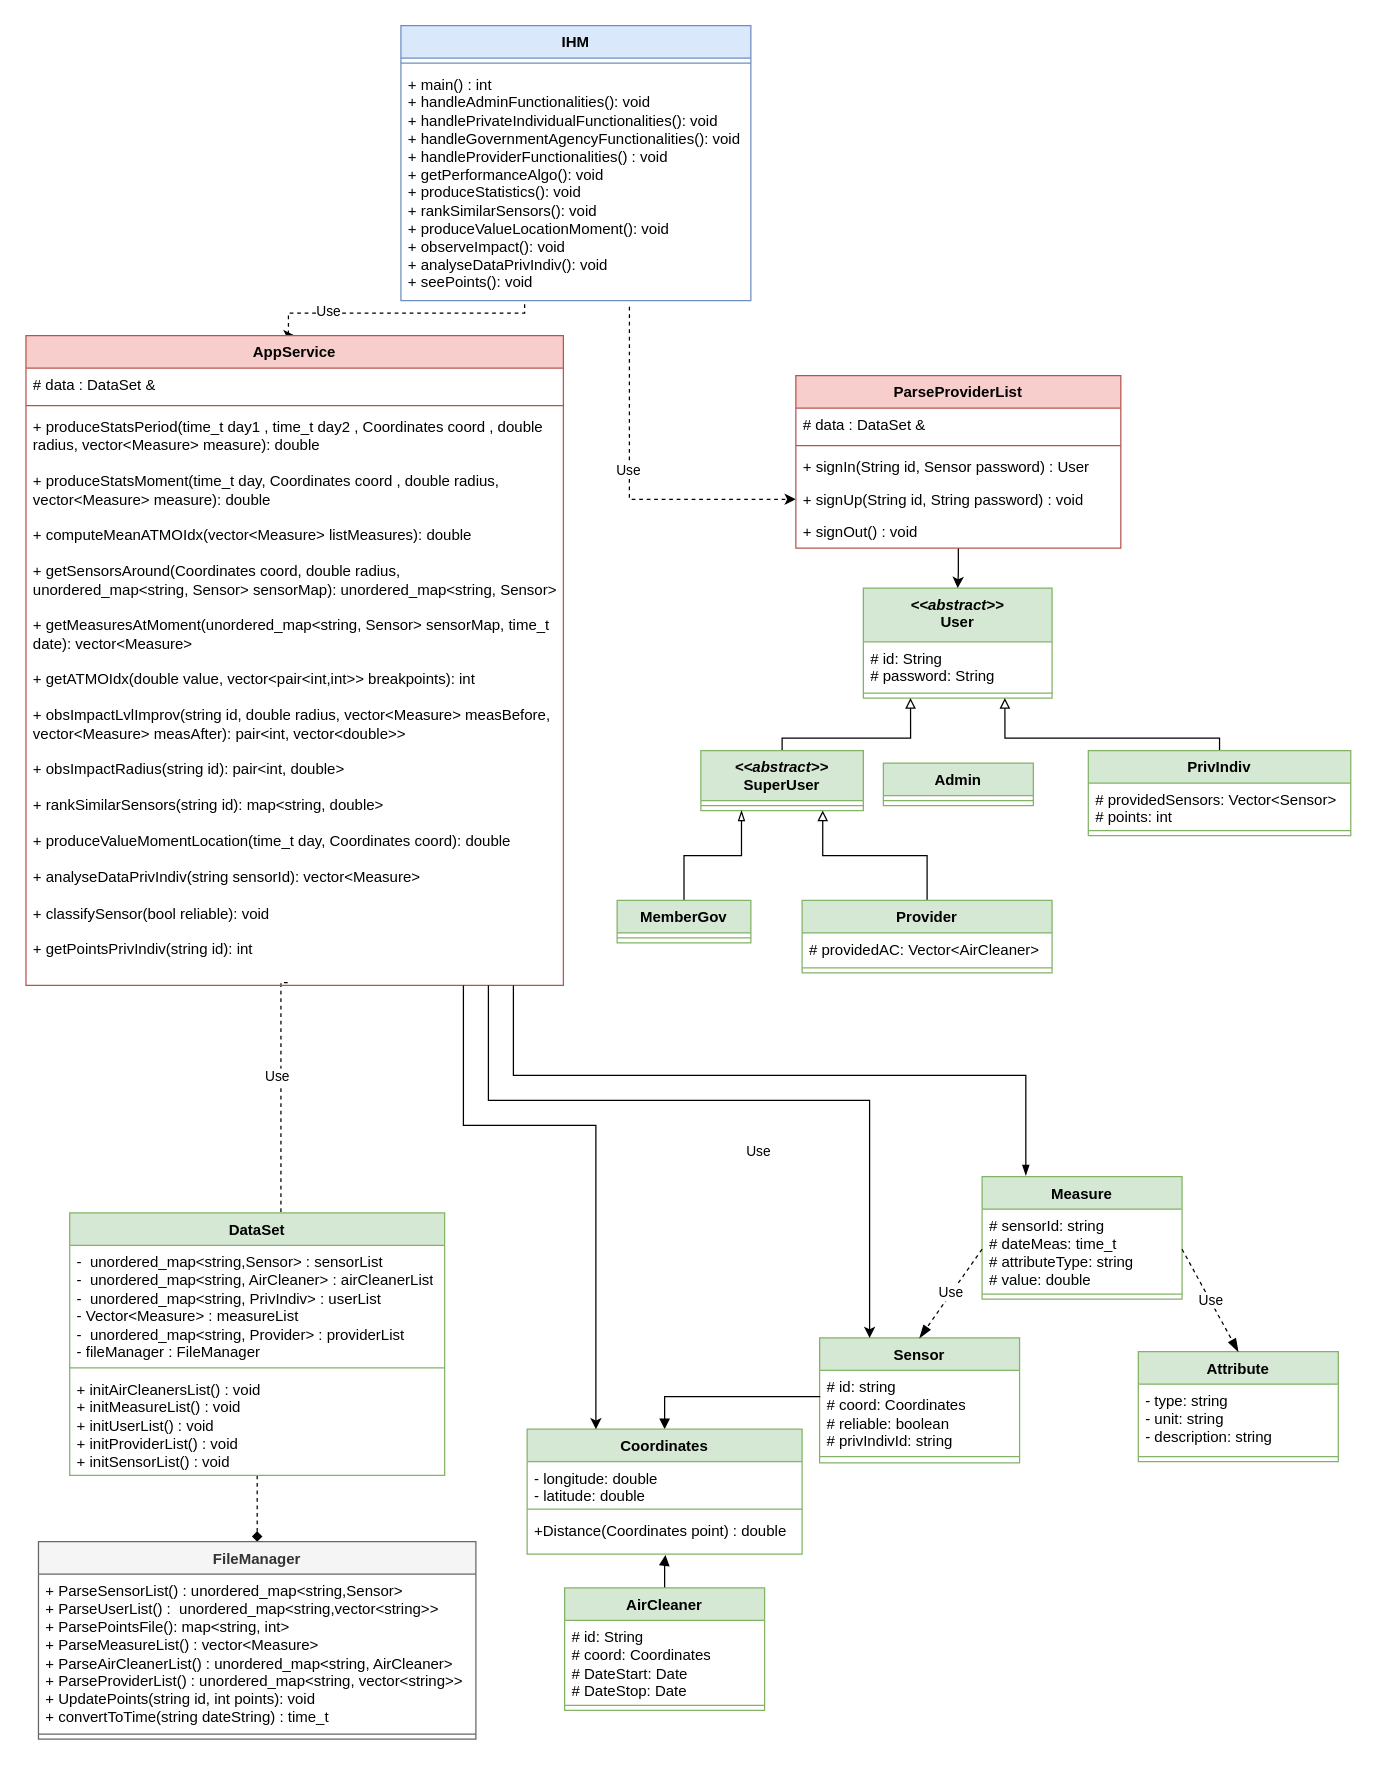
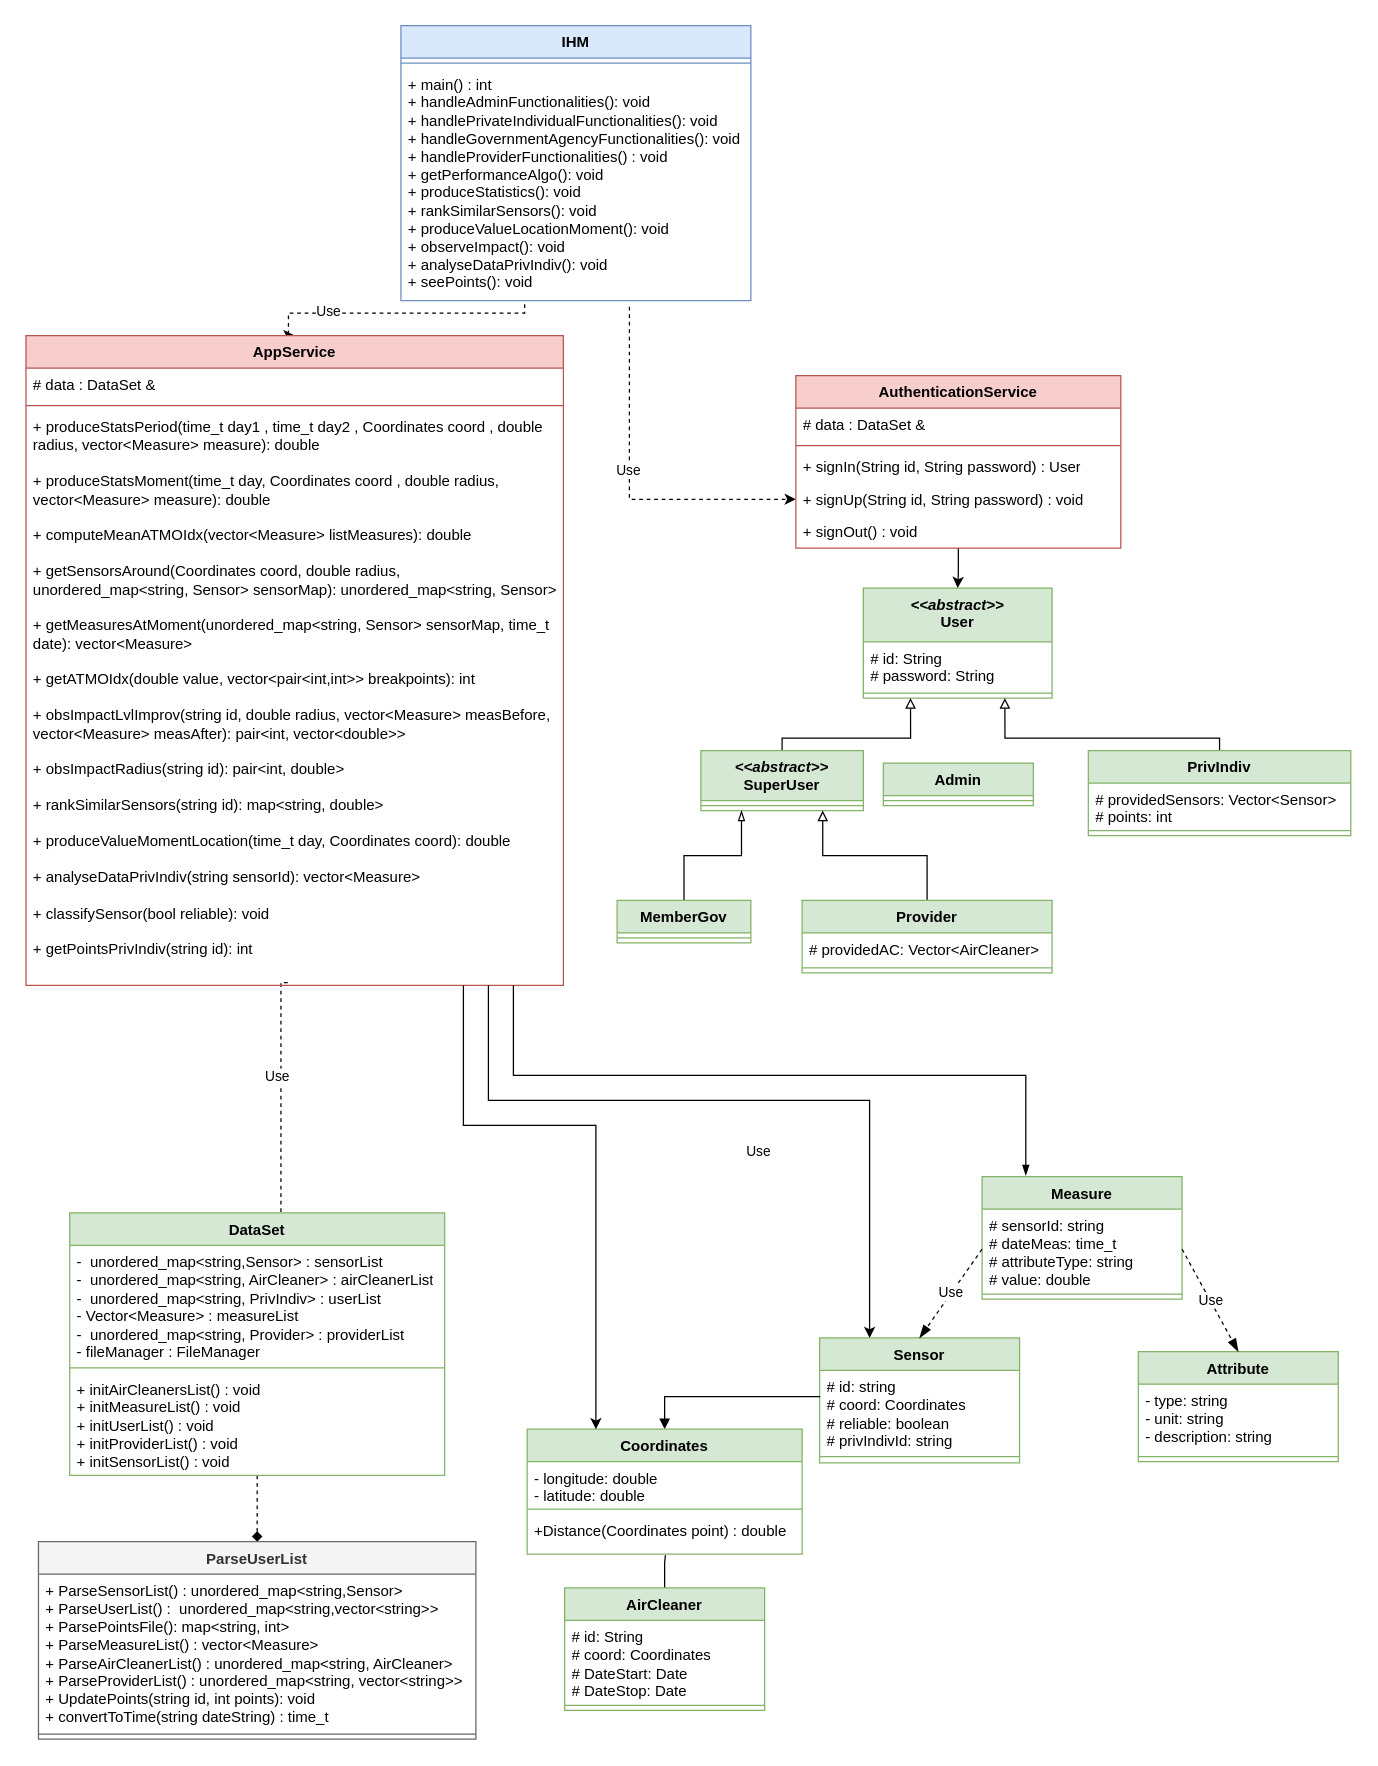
(958, 393) -> (958, 393)
(959, 477) -> (959, 477)
(257, 1560) -> (257, 1560)
(664, 1564) -> (664, 1563)
